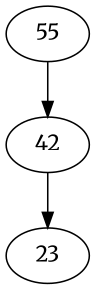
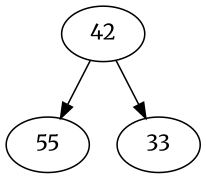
(48, 82) -> (79, 82)
(48, 256) -> (159, 145)
